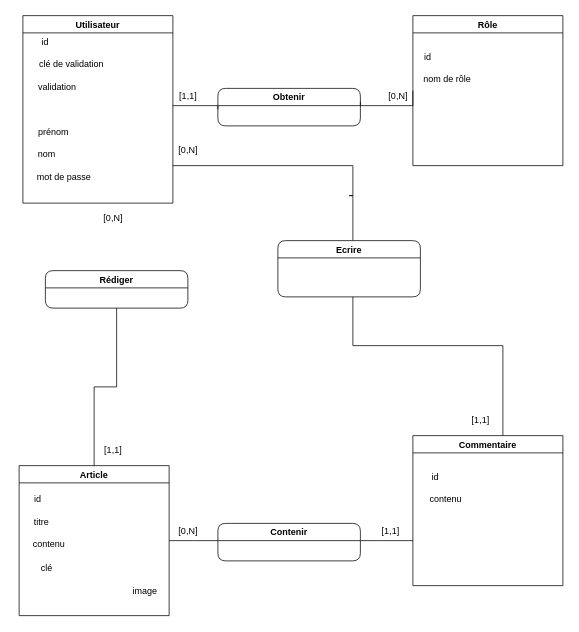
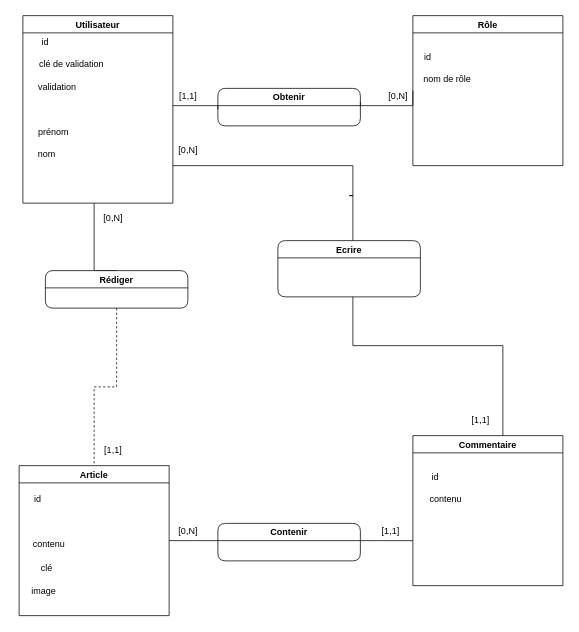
(64, 177) -> none
none -> (94, 238)
(105, 387) -> (105, 387)
(42, 522) -> none
(145, 591) -> (44, 591)
